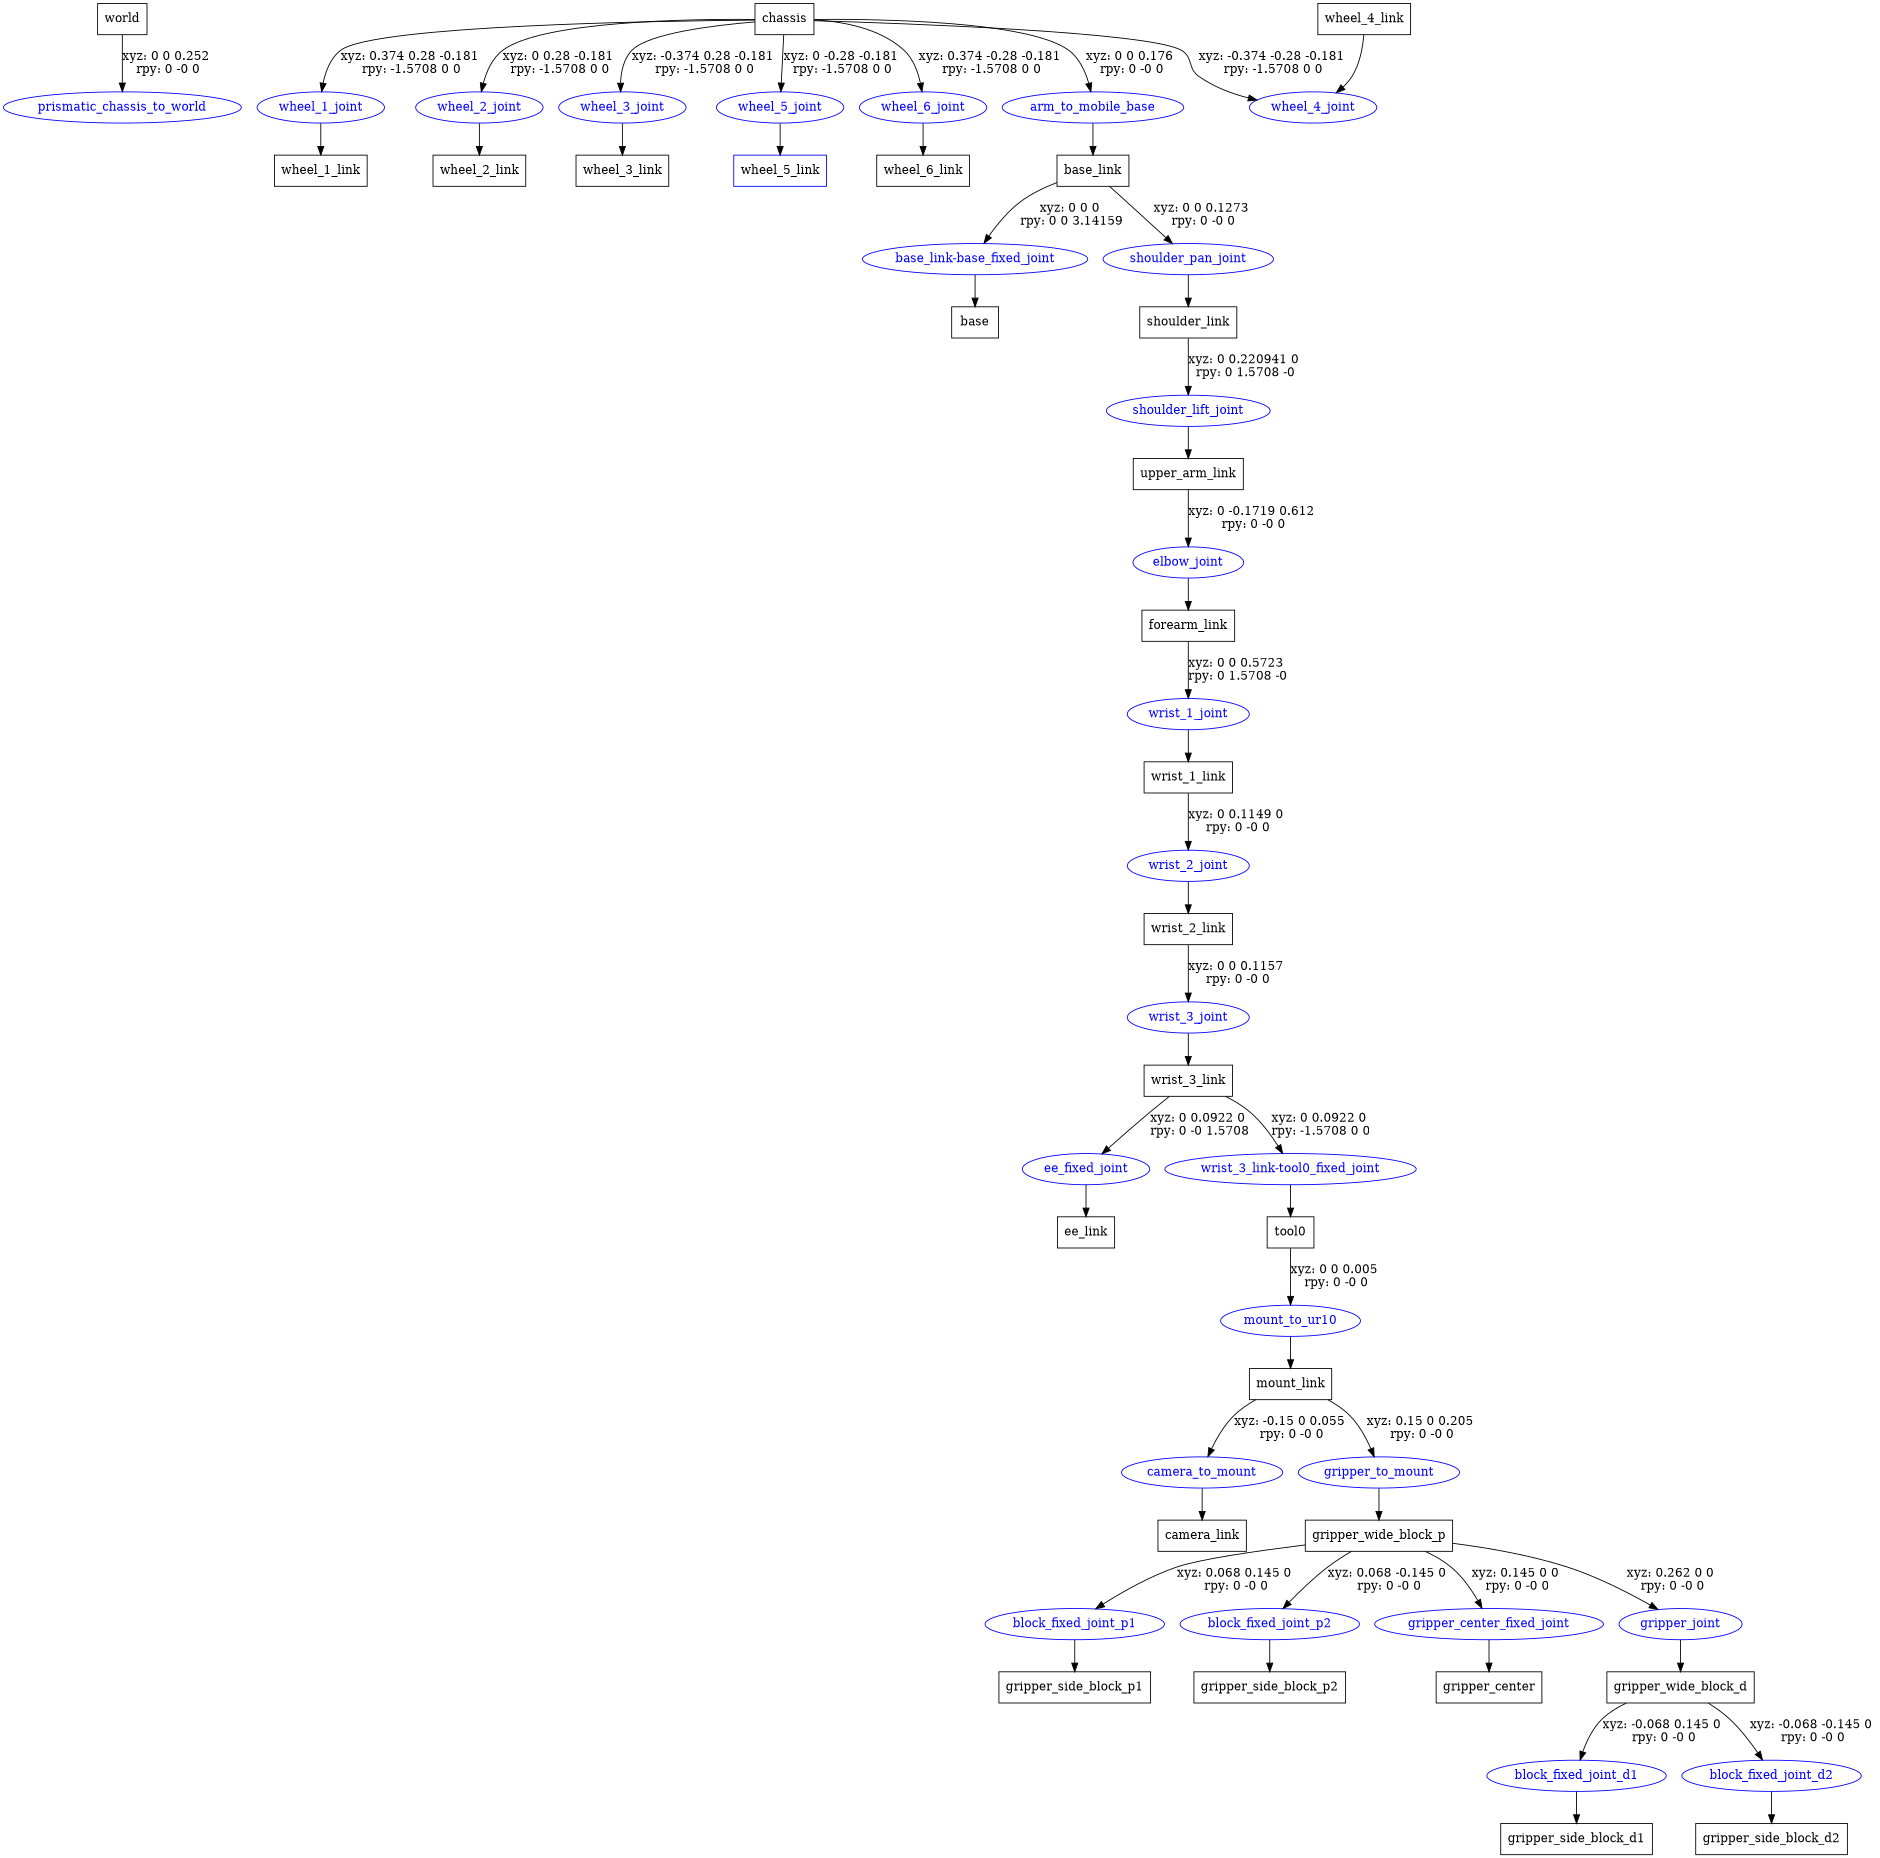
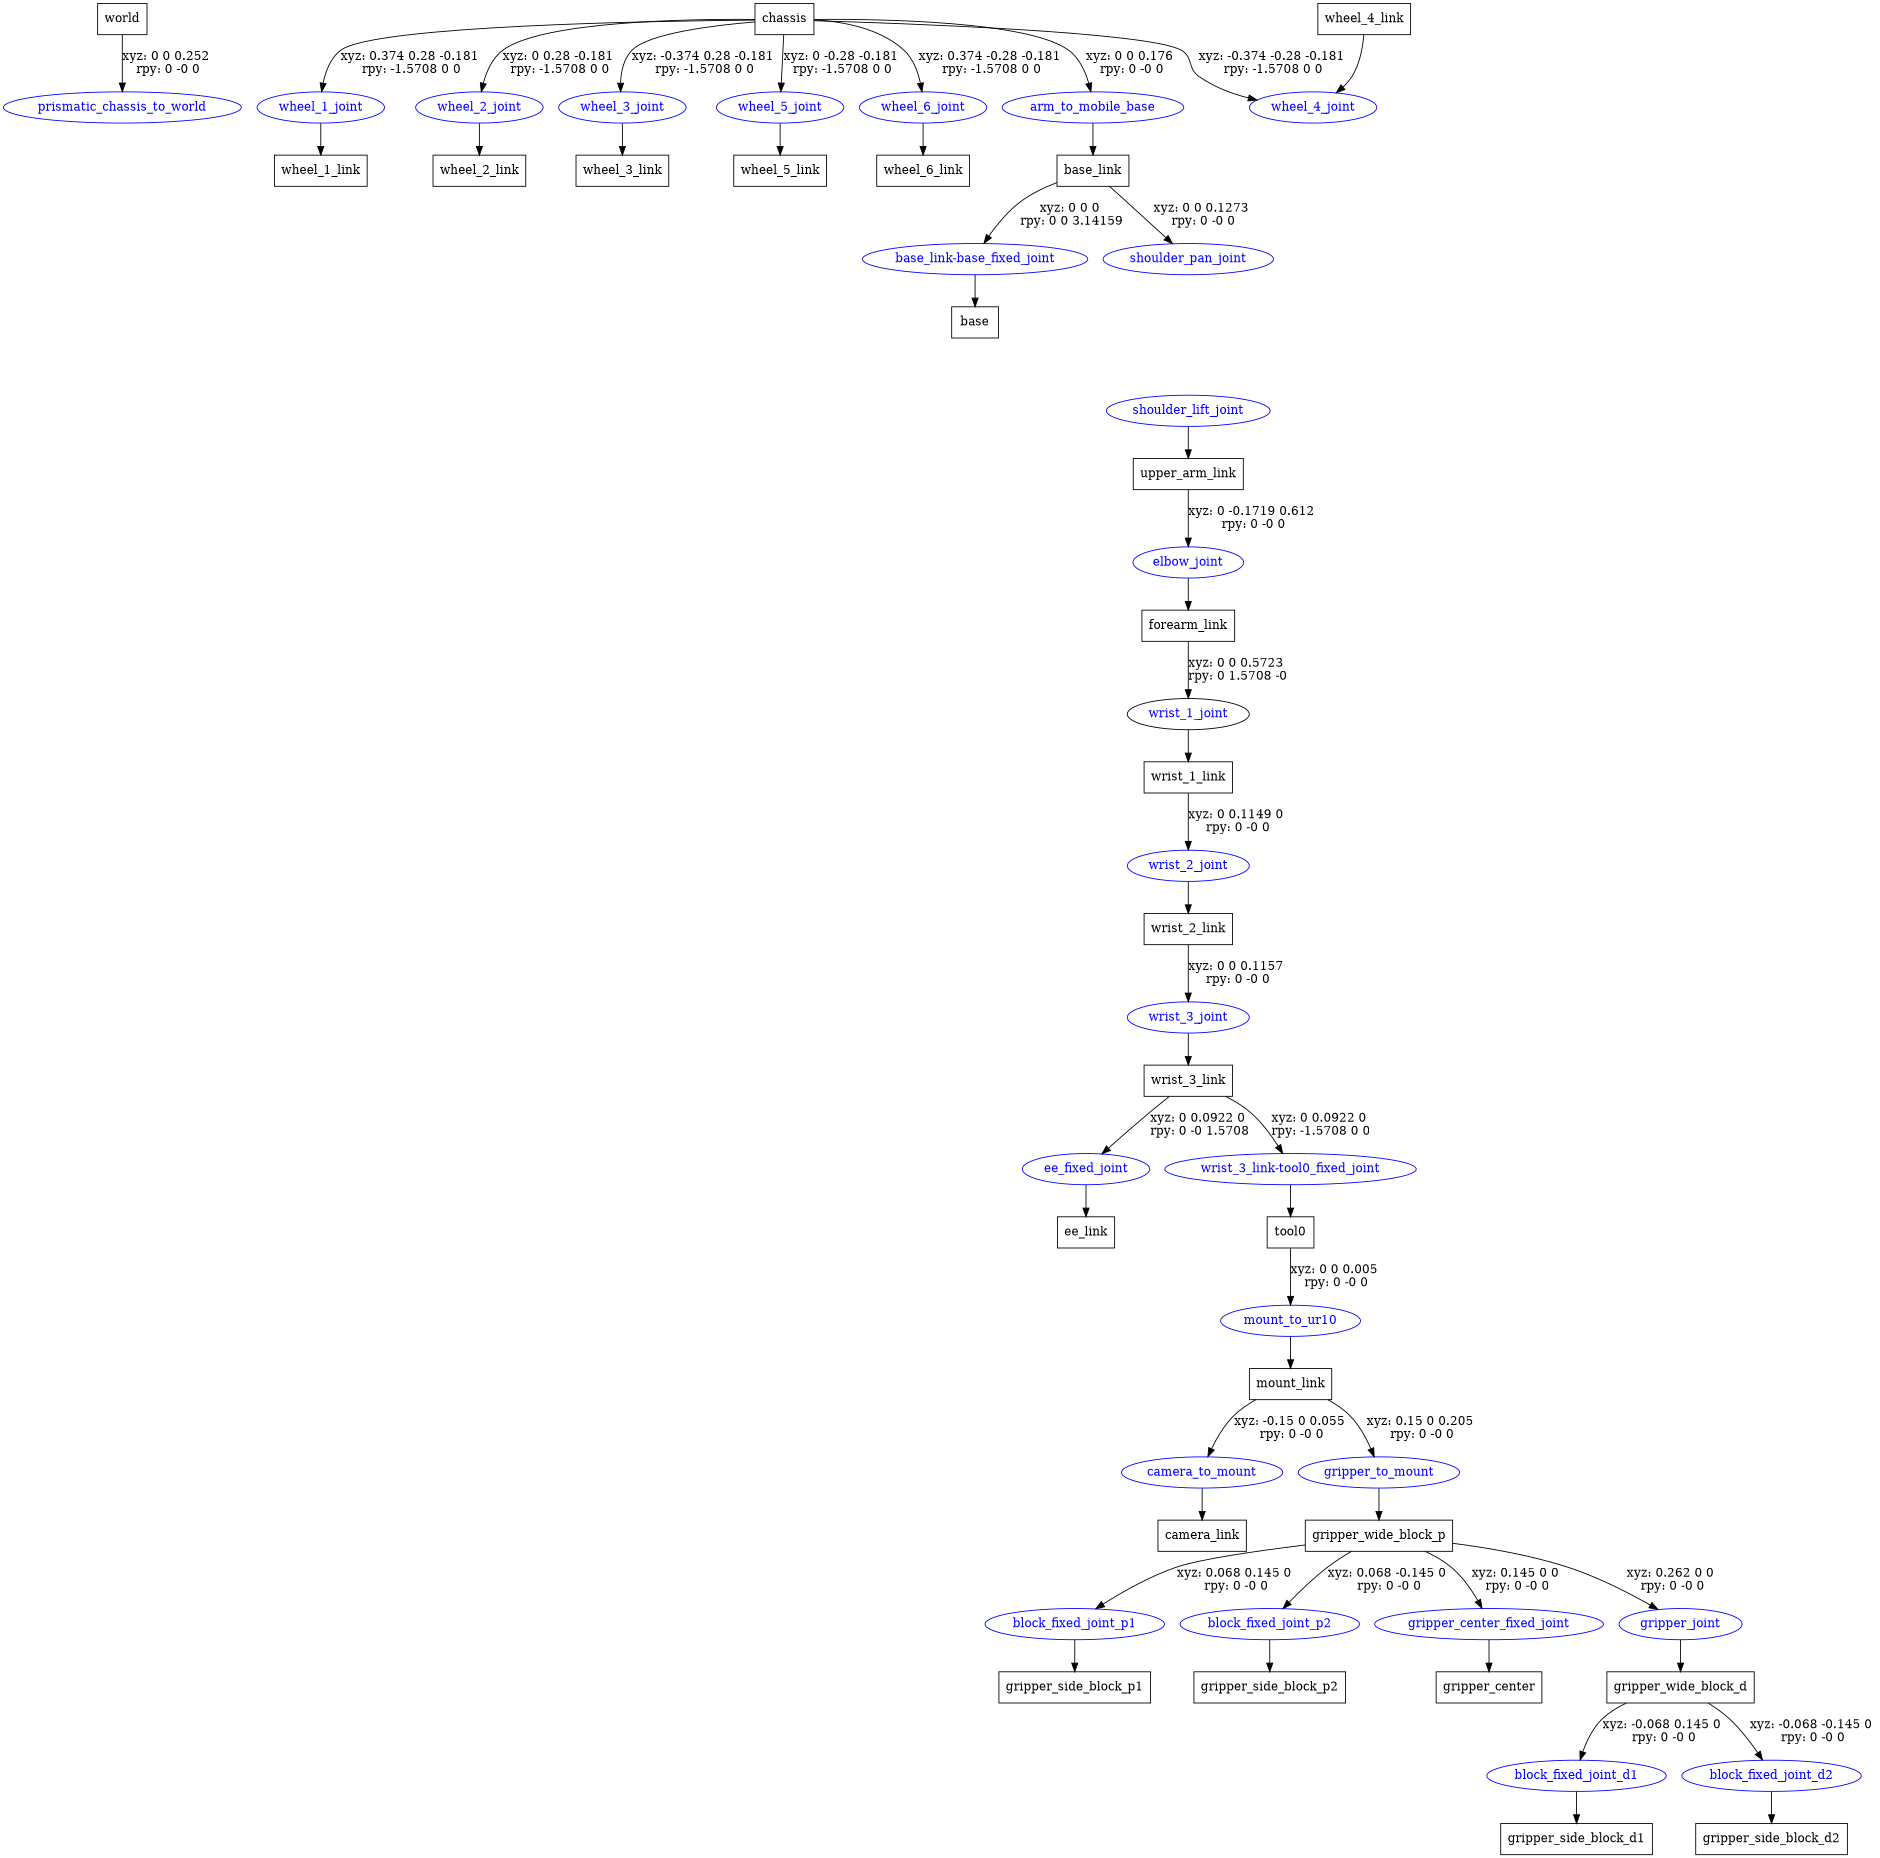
(780, 171) -> (780, 171)
(1188, 322) -> none
(1188, 714) -> (1188, 714)
